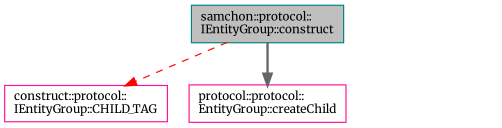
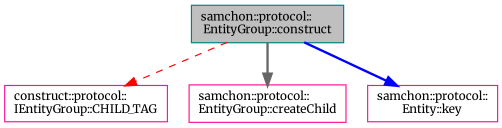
(268, 24) -> (268, 24)
(268, 104) -> (268, 104)
none -> (433, 104)
